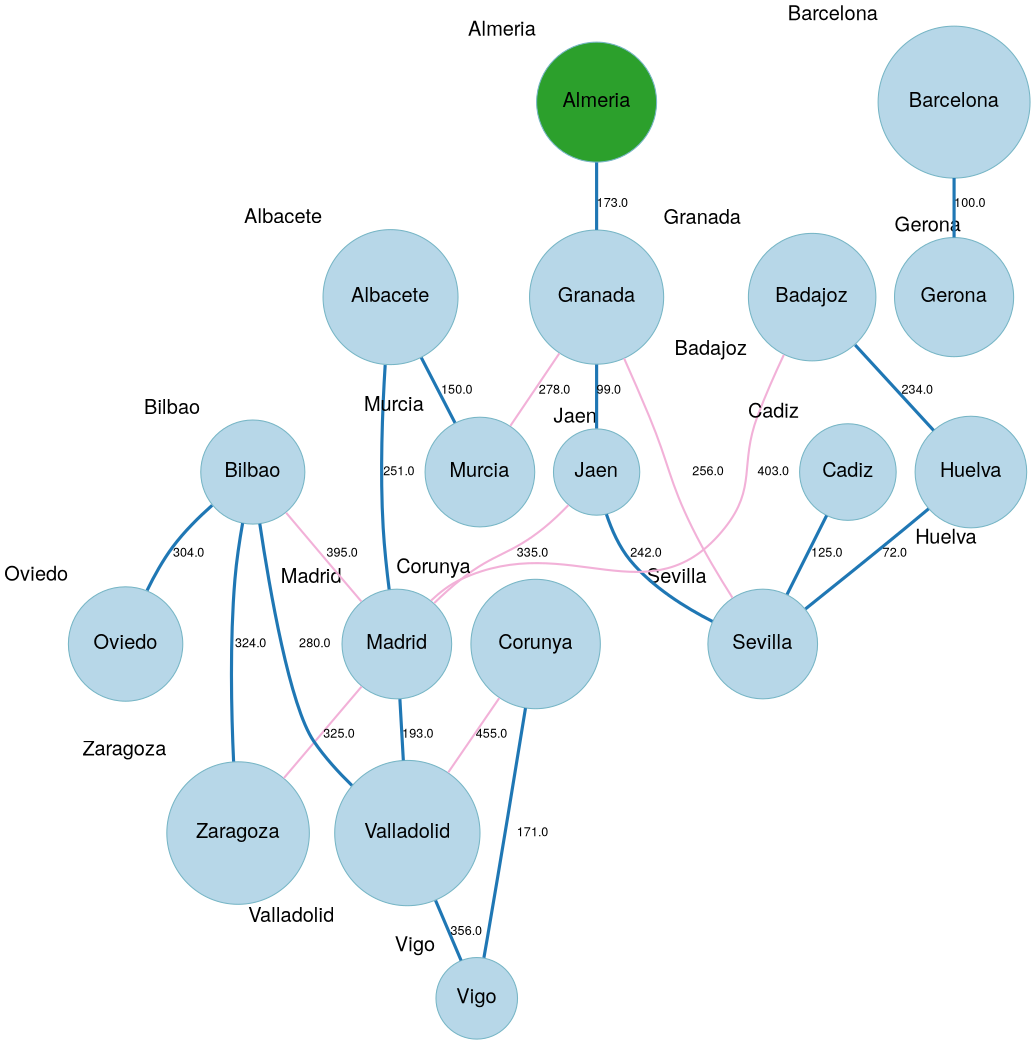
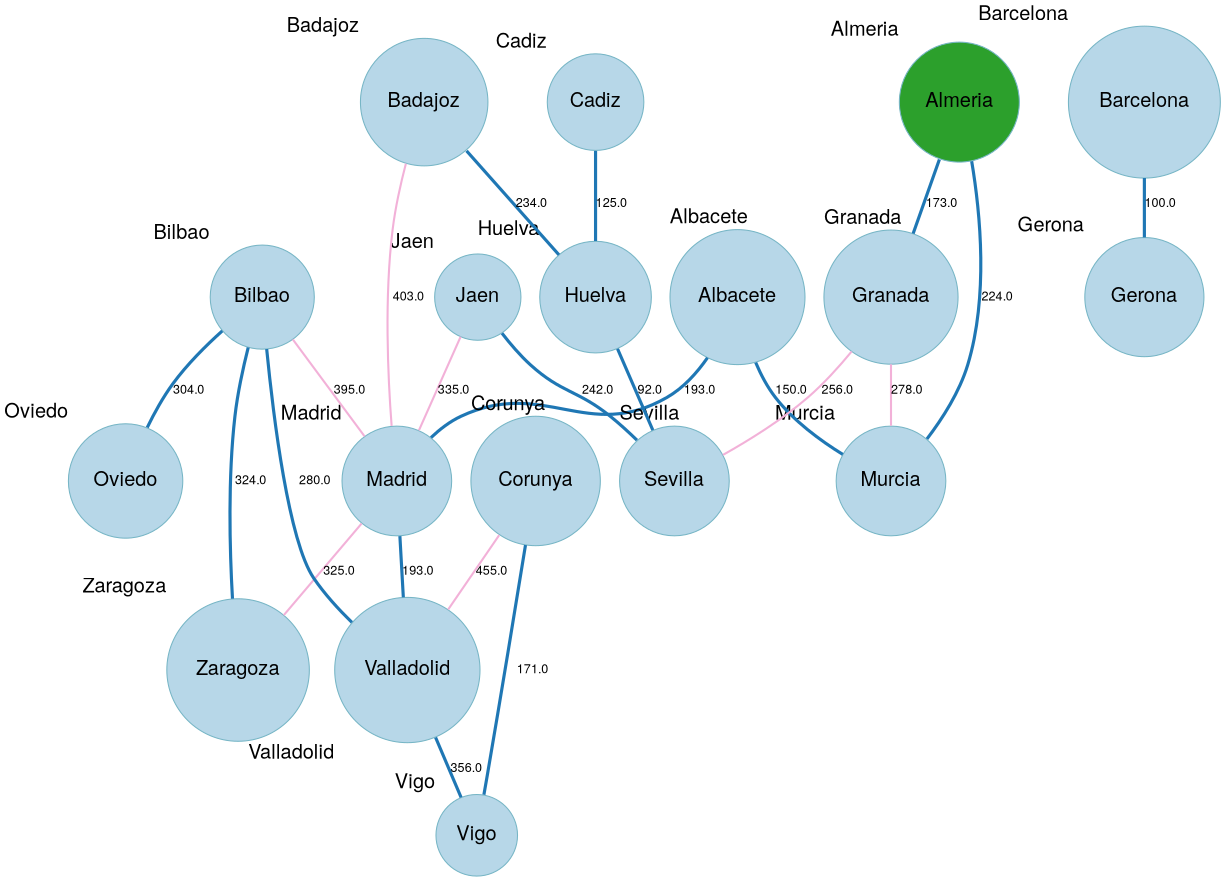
none -> (979, 306)
(597, 397) -> none
(399, 472) -> (700, 391)
(895, 554) -> (650, 391)
(807, 555) -> (596, 196)
